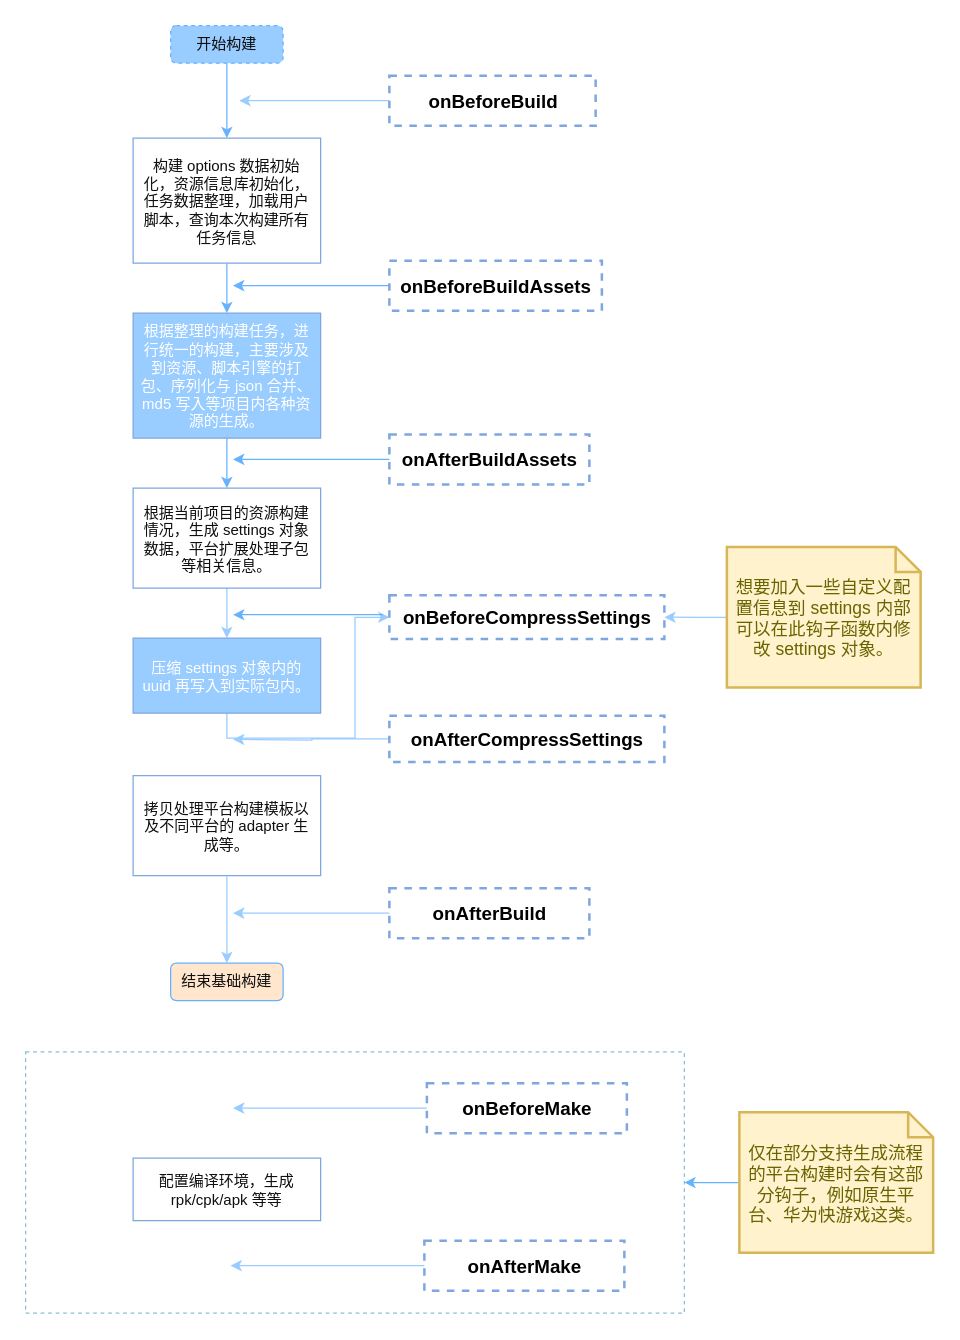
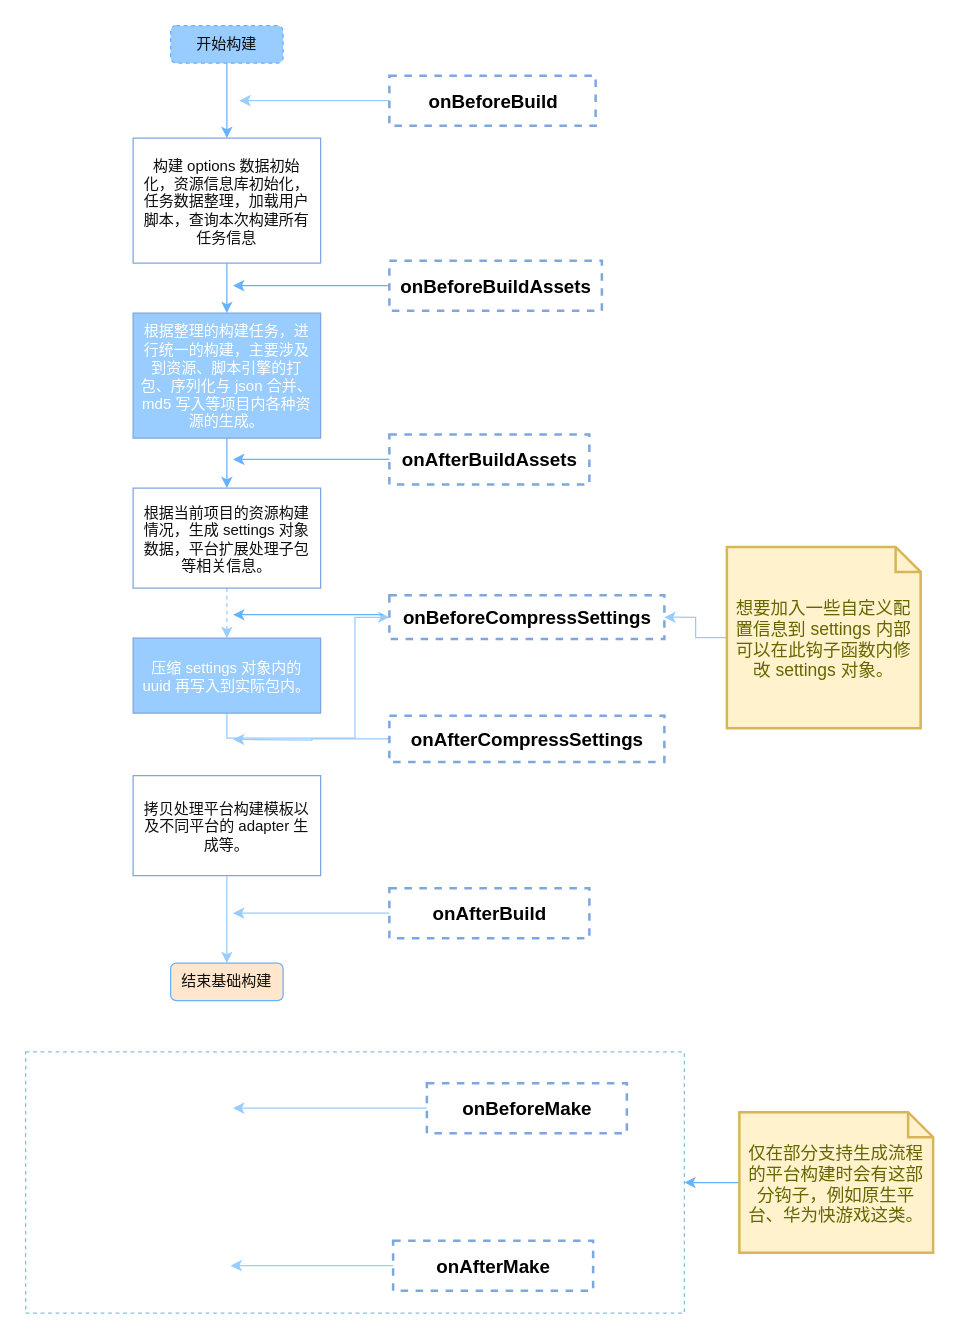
(227, 608) -> (227, 608)
(824, 617) -> (824, 638)
(227, 1189) -> none
(524, 1266) -> (493, 1266)
